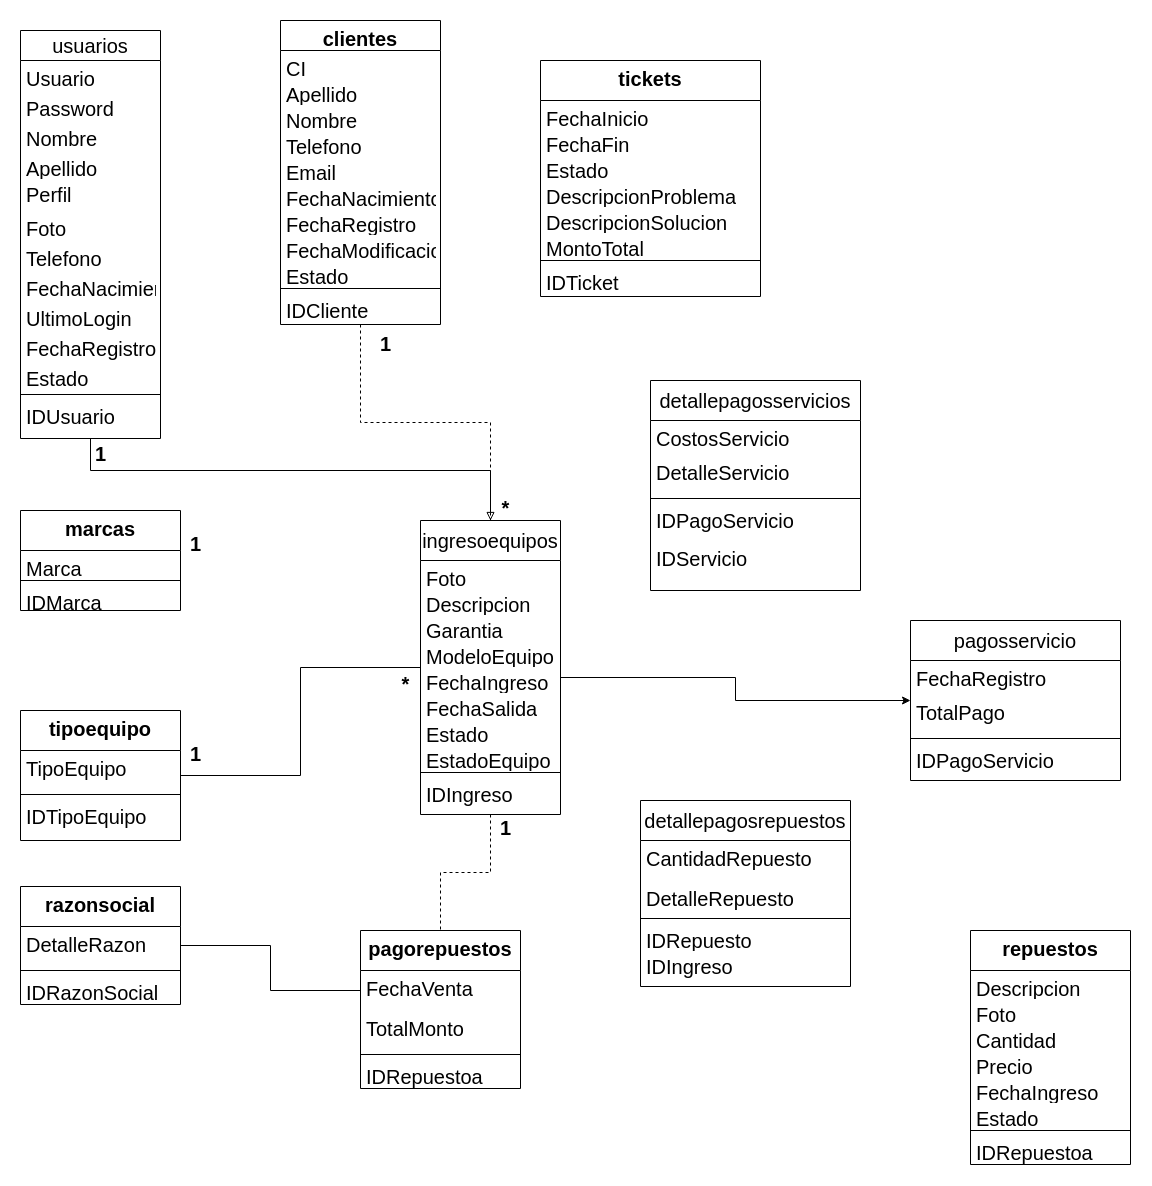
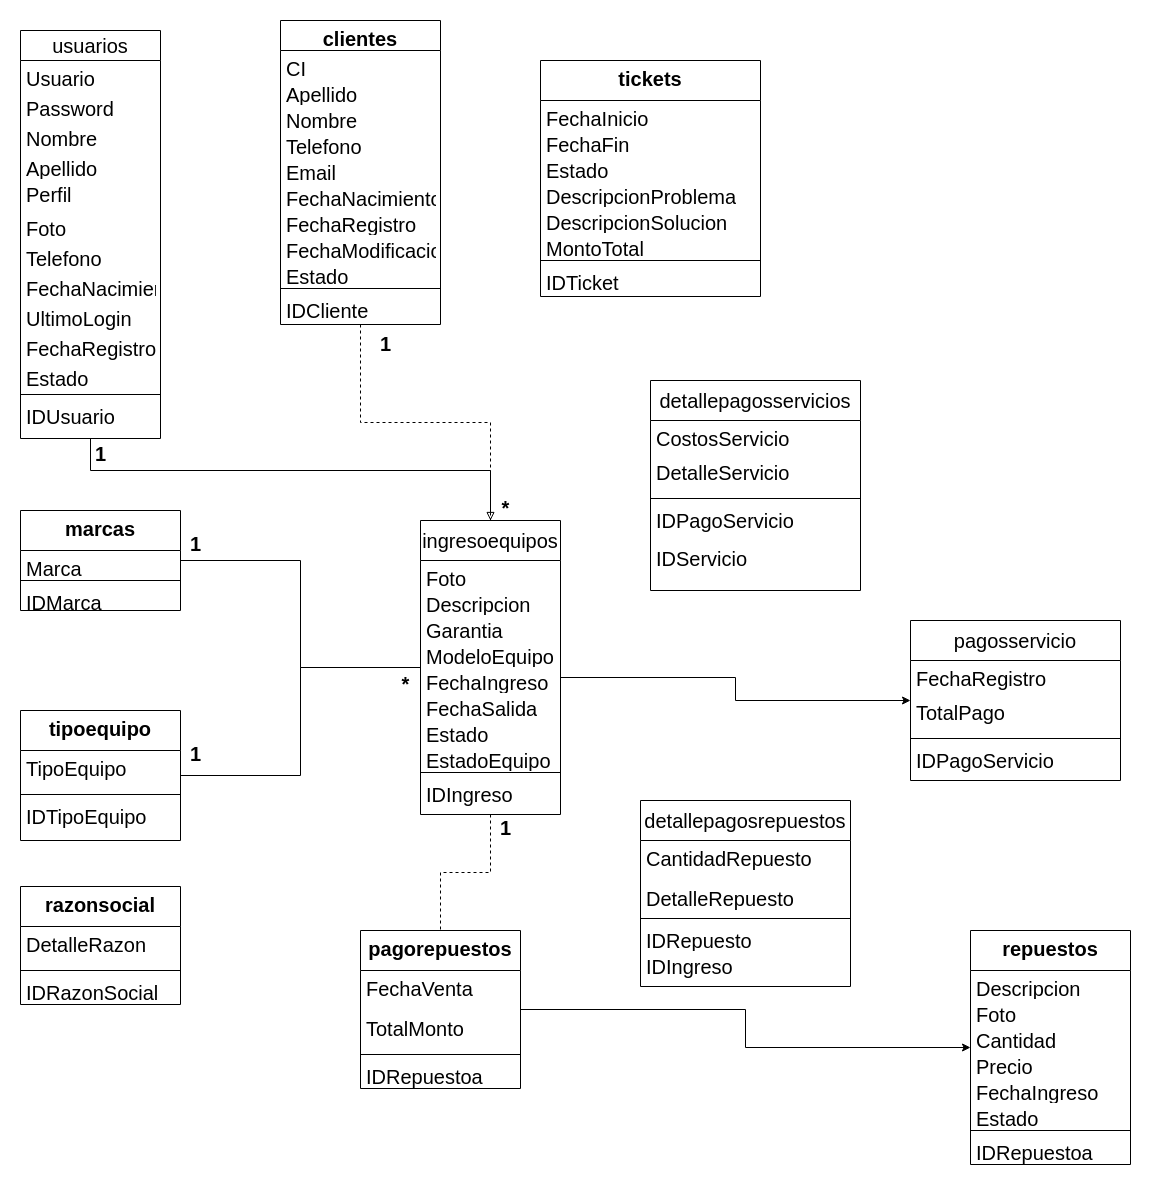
none -> (293, 561)
(271, 968) -> none
none -> (746, 1026)
